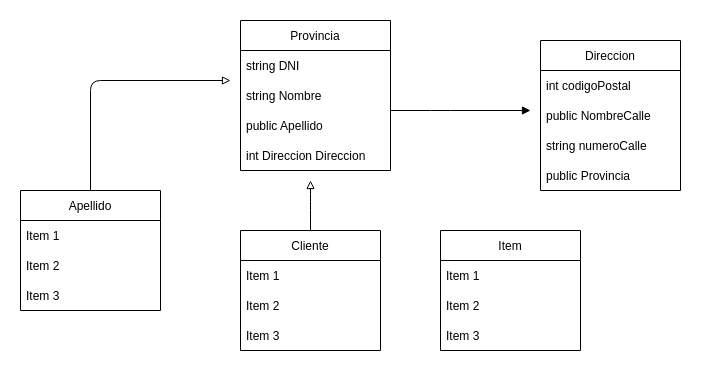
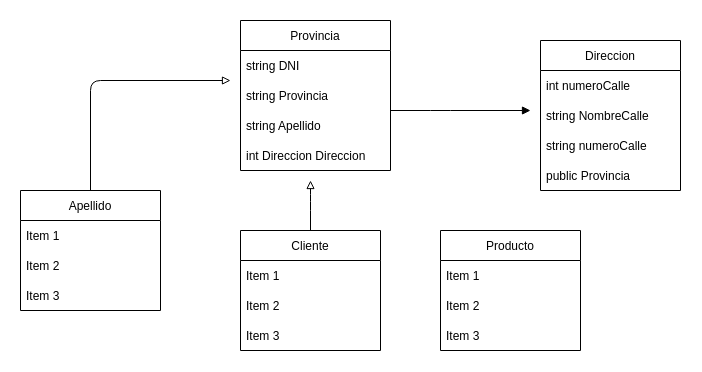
(594, 86) -> (590, 86)
(287, 96) -> (294, 96)
(599, 116) -> (600, 116)
(287, 126) -> (289, 126)
(510, 246) -> (510, 246)
